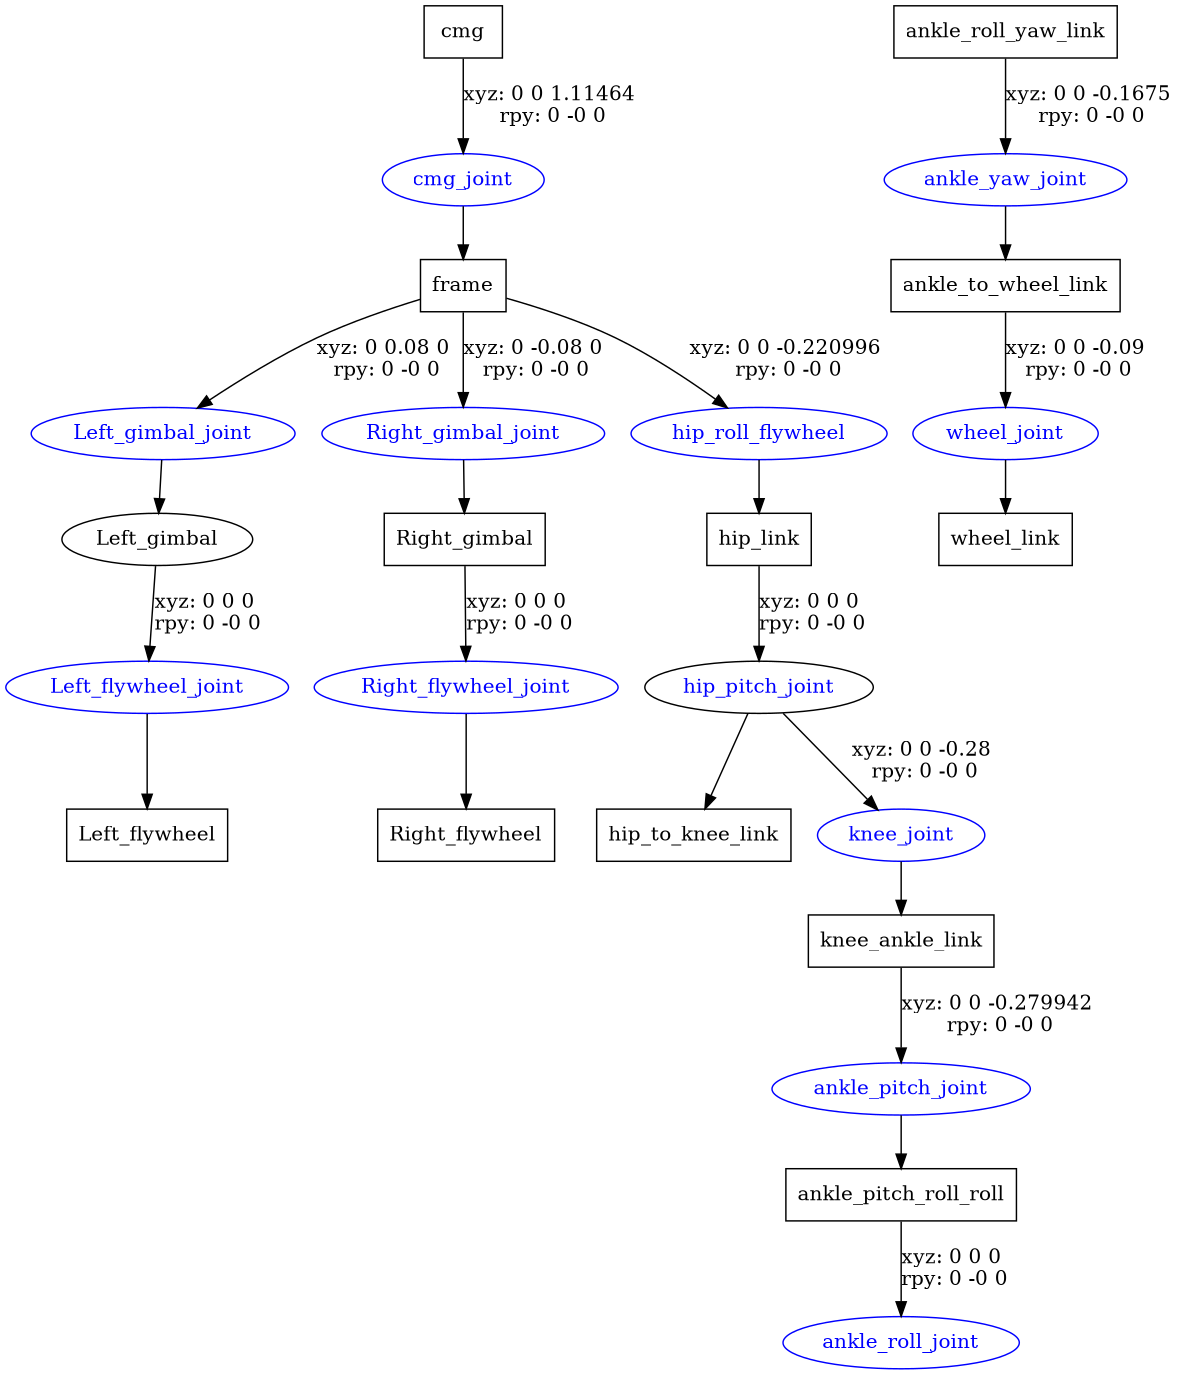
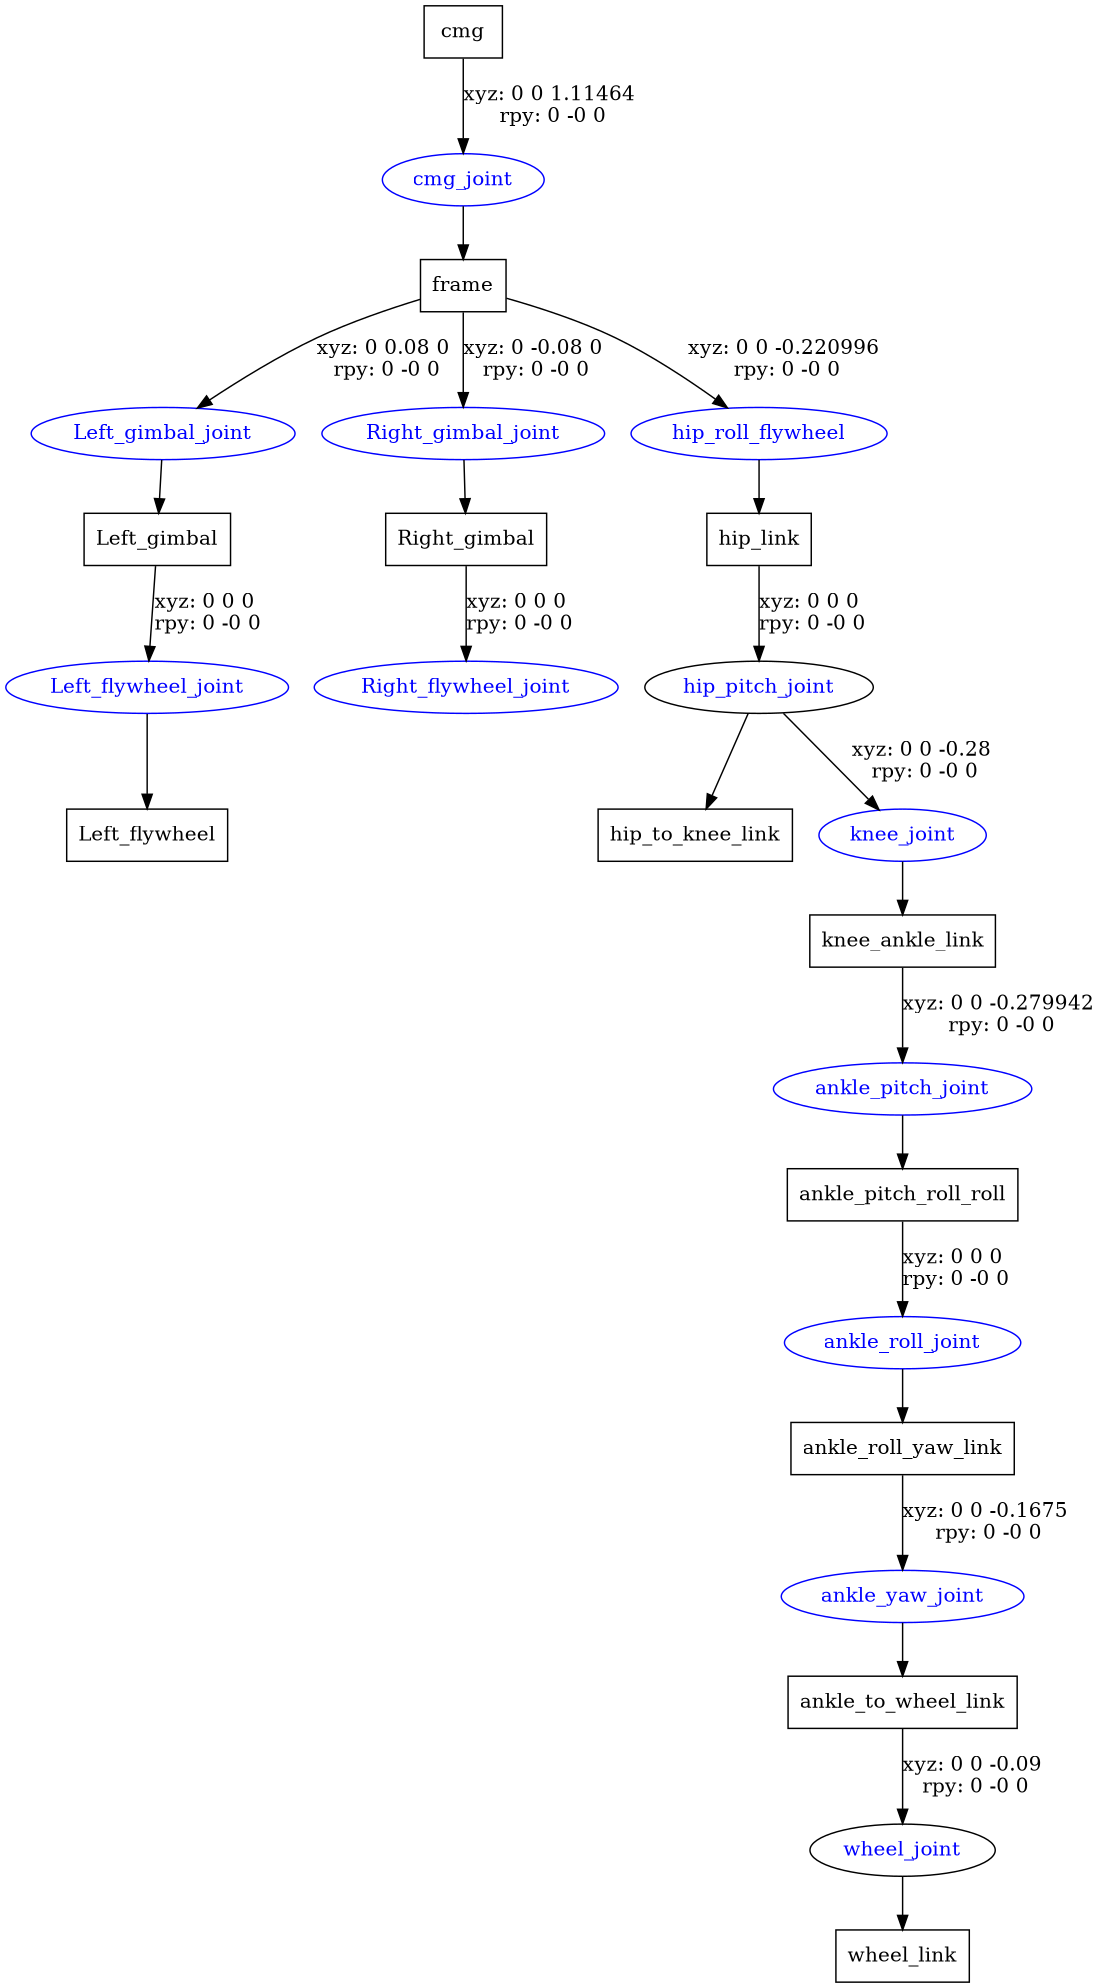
(1006, 434) -> (903, 1850)
(157, 539) -> (157, 539)
(466, 835) -> none
none -> (903, 1388)
